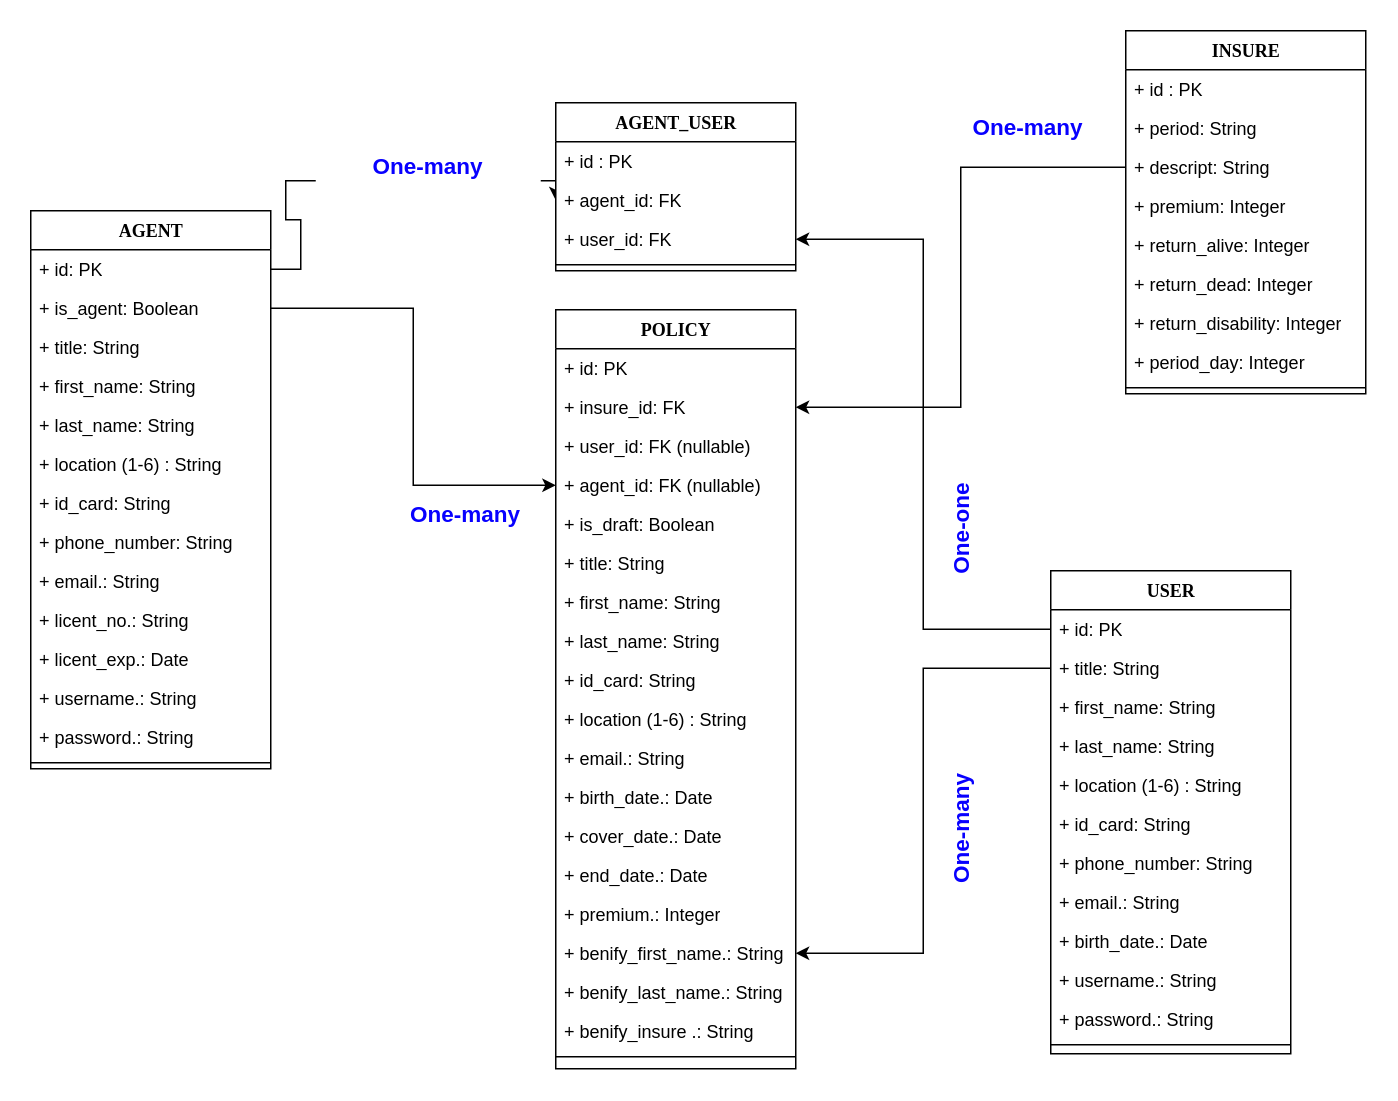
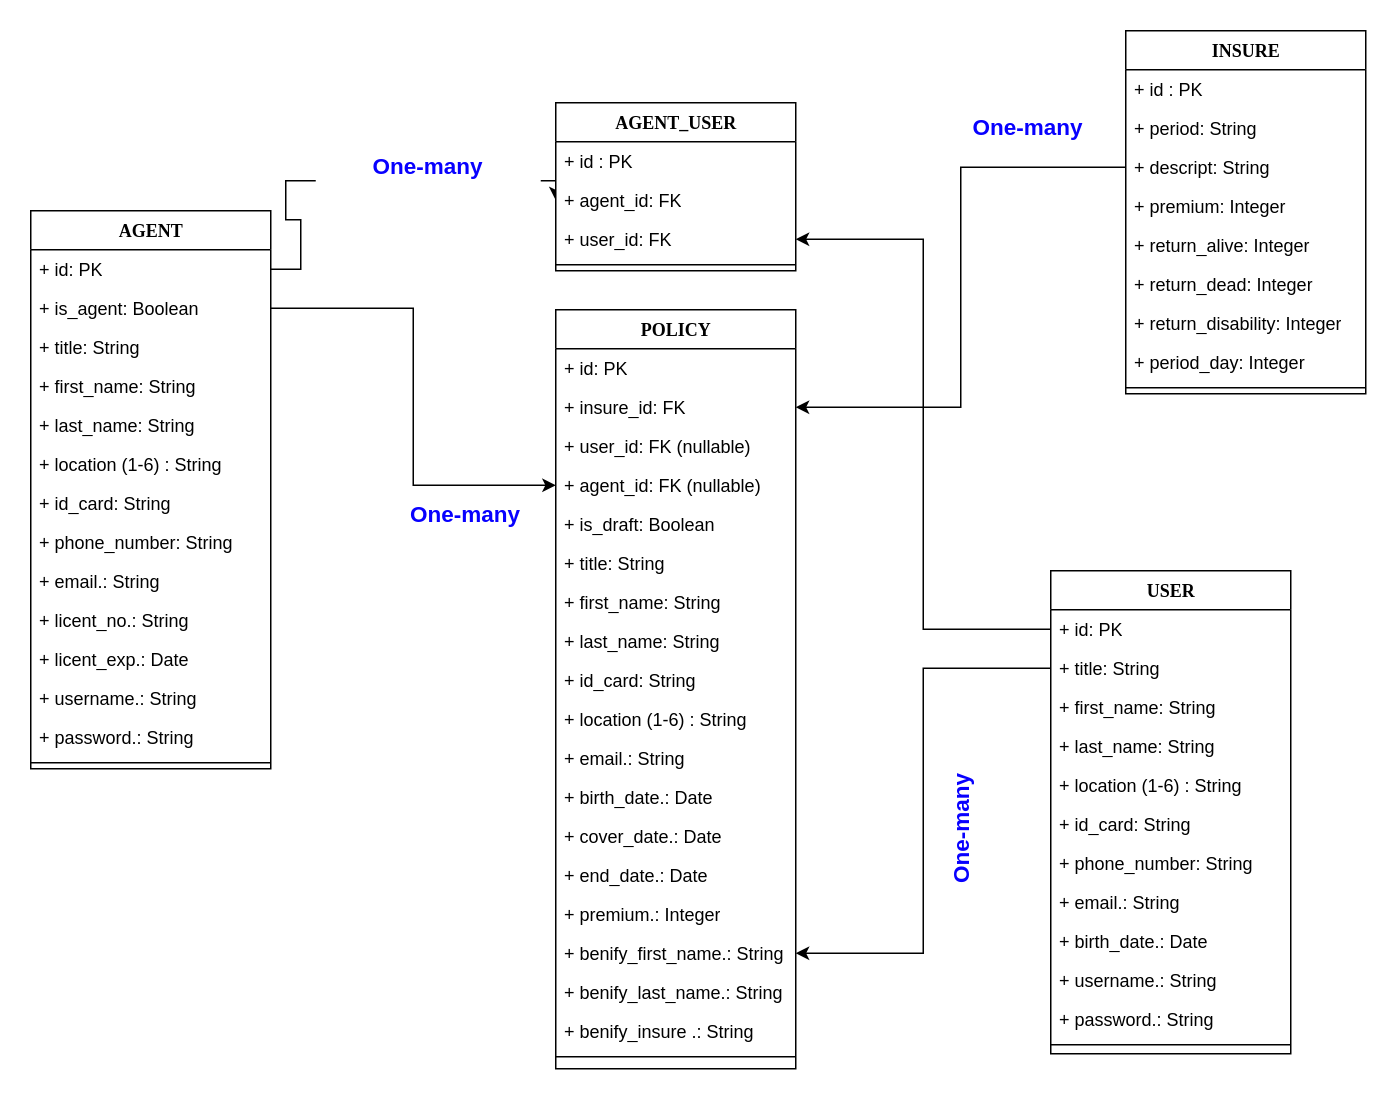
(976, 529) -> none
